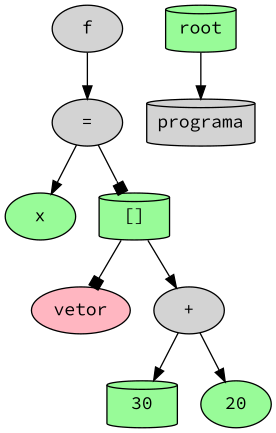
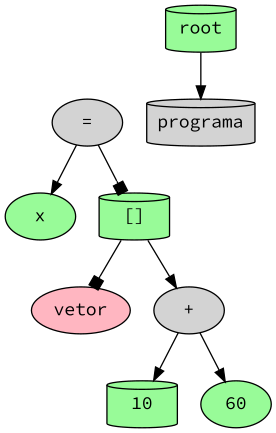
(87, 29) -> none
(142, 404) -> (142, 404)
(236, 404) -> (236, 404)
